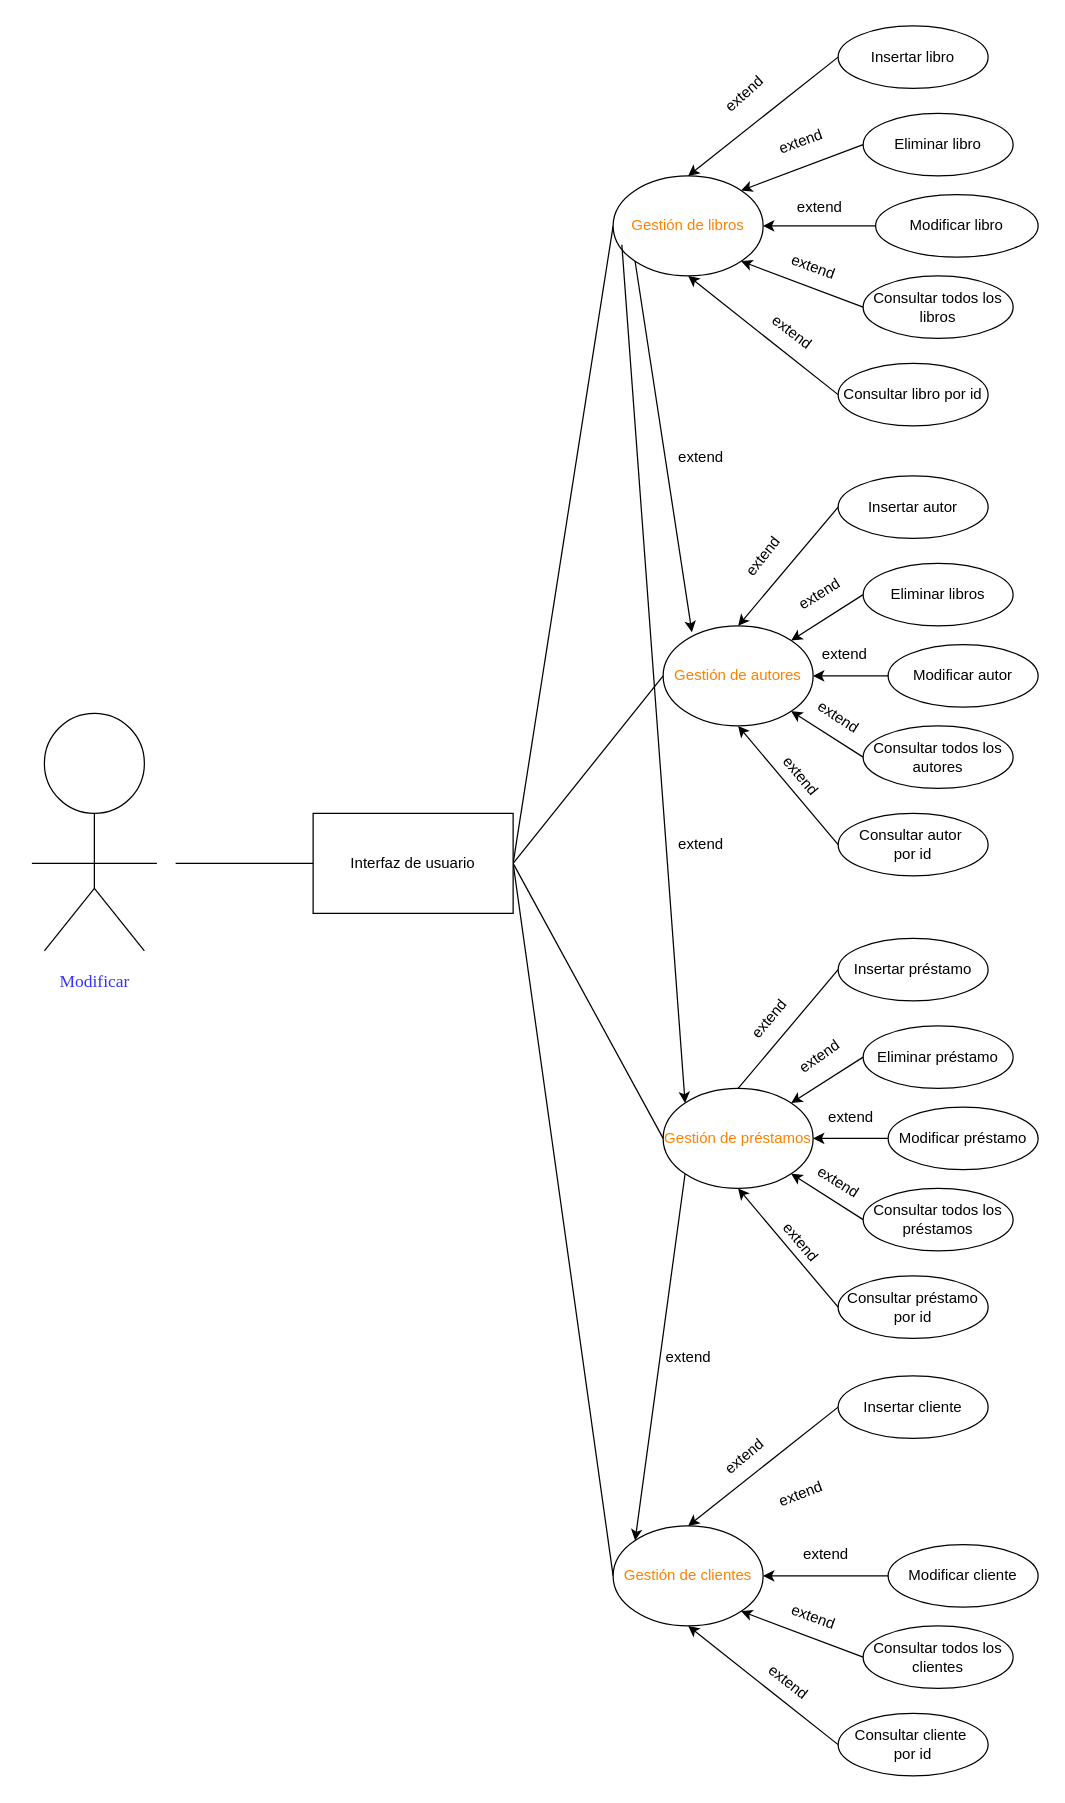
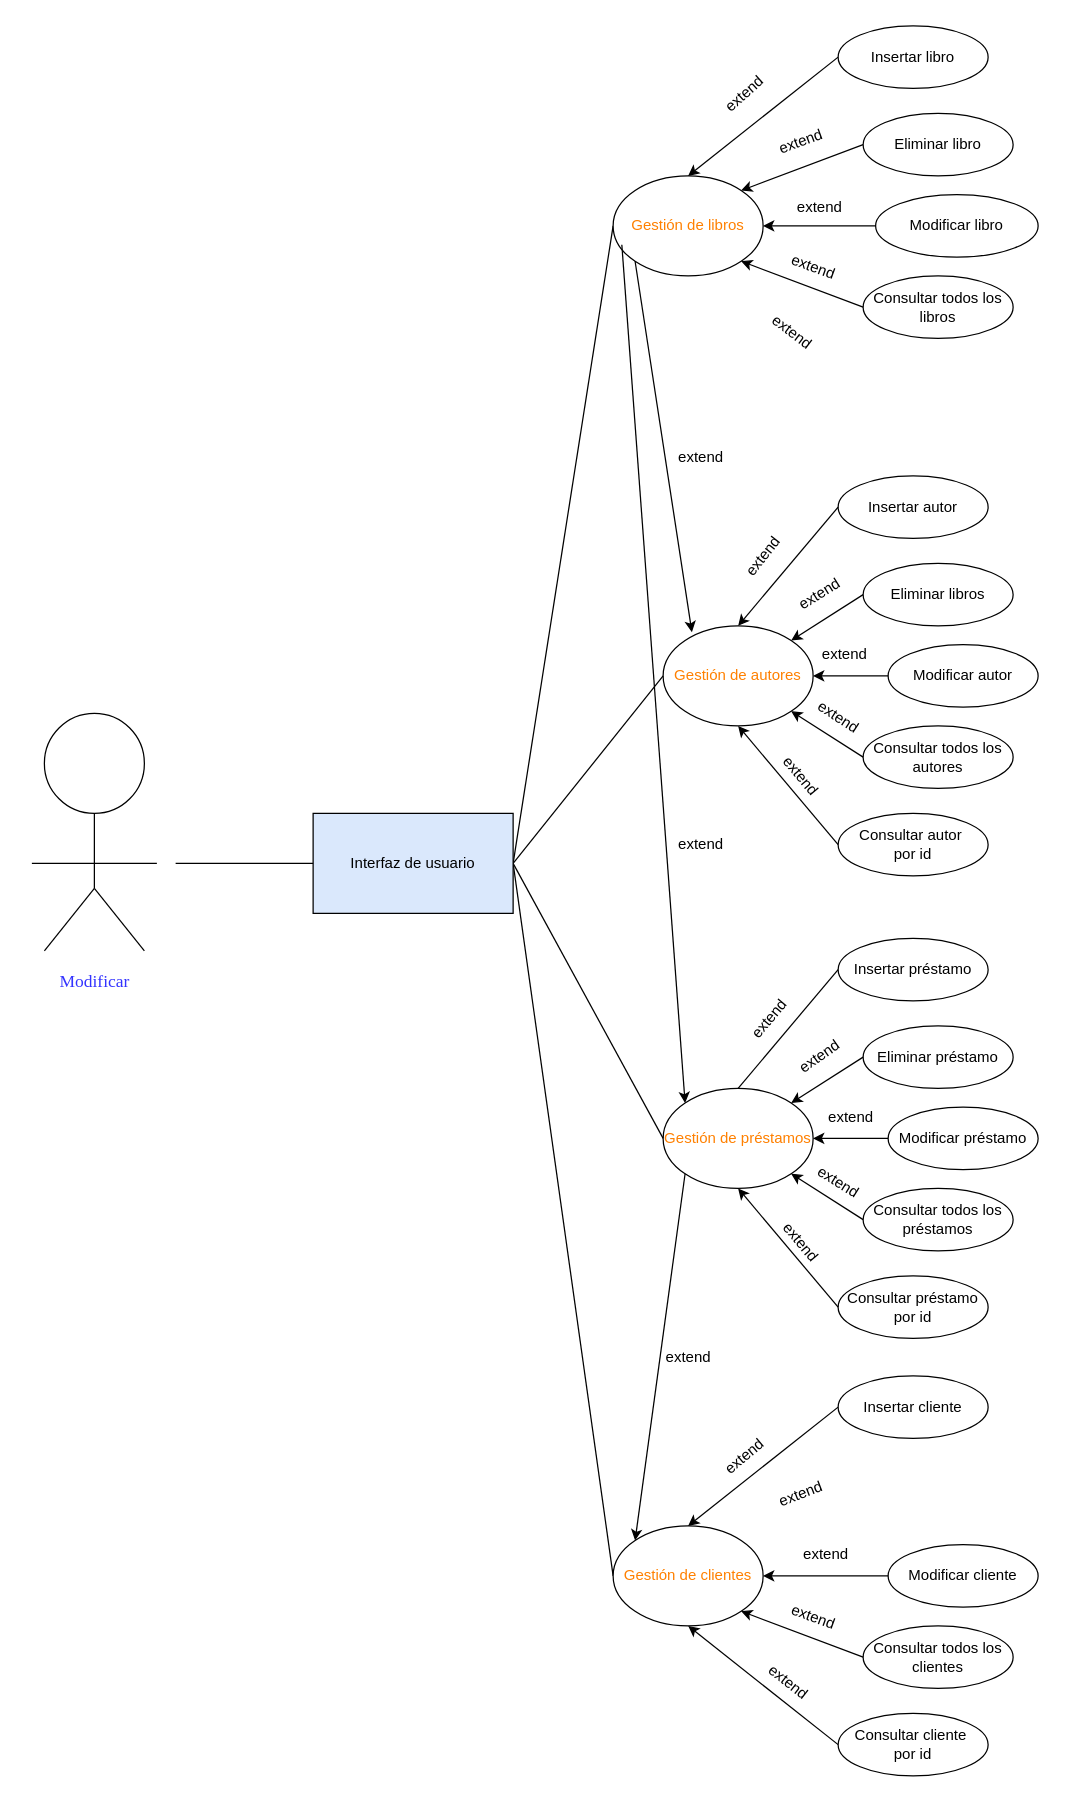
(767, 338) -> none
(913, 394) -> none
(413, 863) -> (413, 863)
